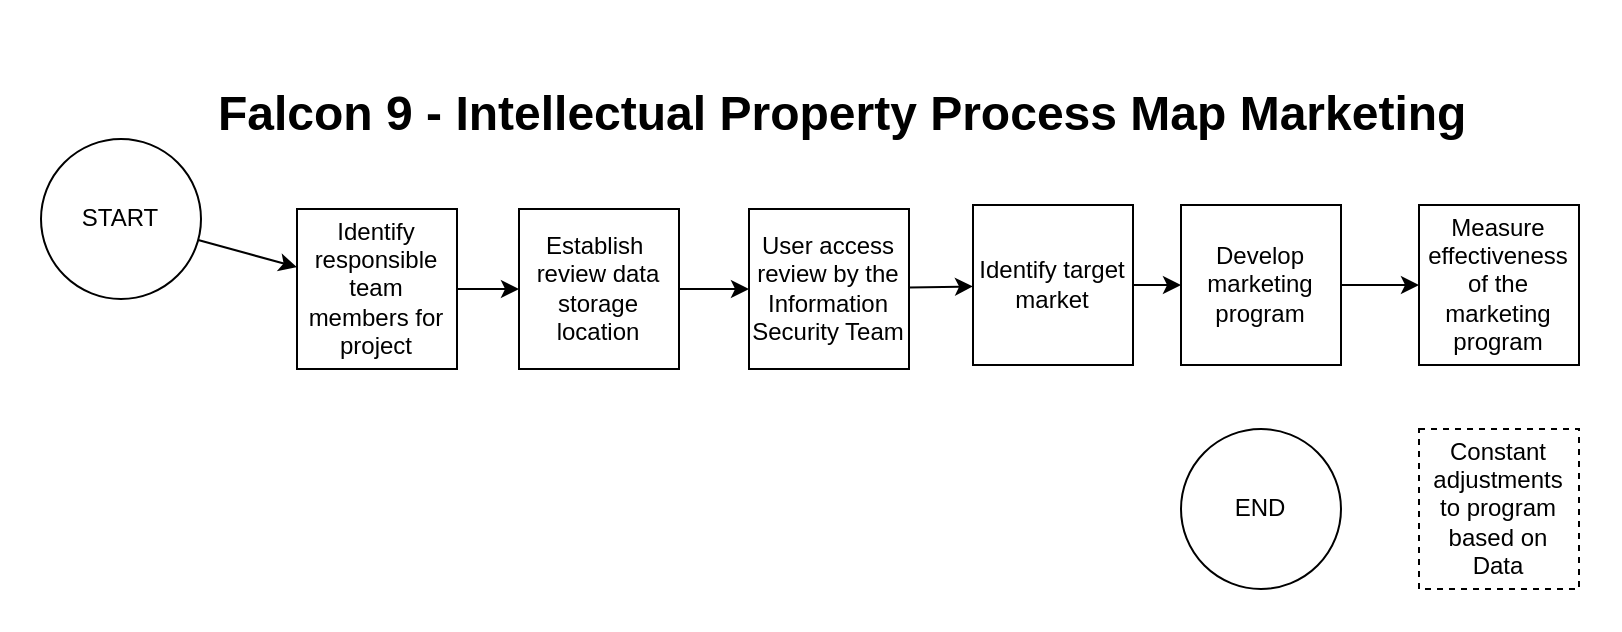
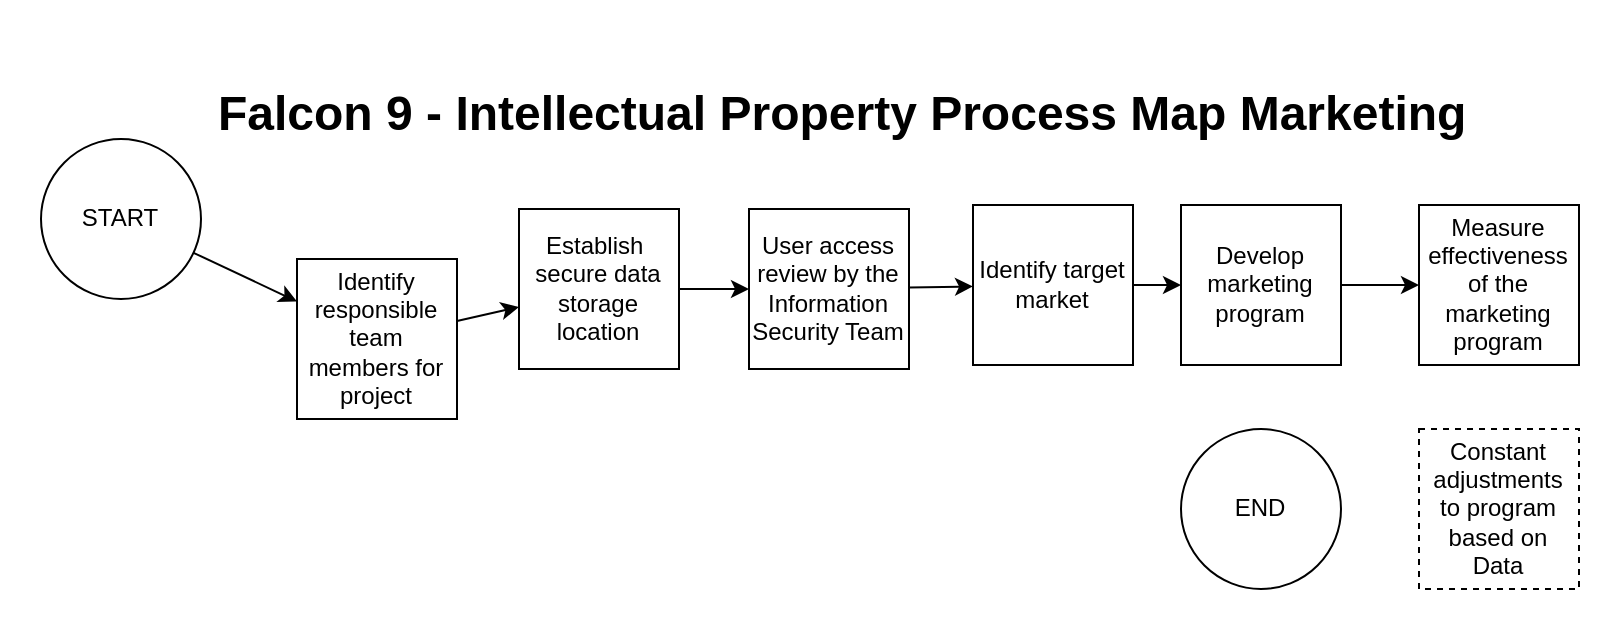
(377, 289) -> (377, 339)
(599, 289) -> (599, 289)
